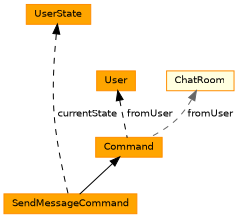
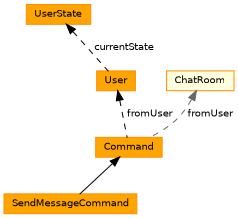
(54, 115) -> (91, 51)
